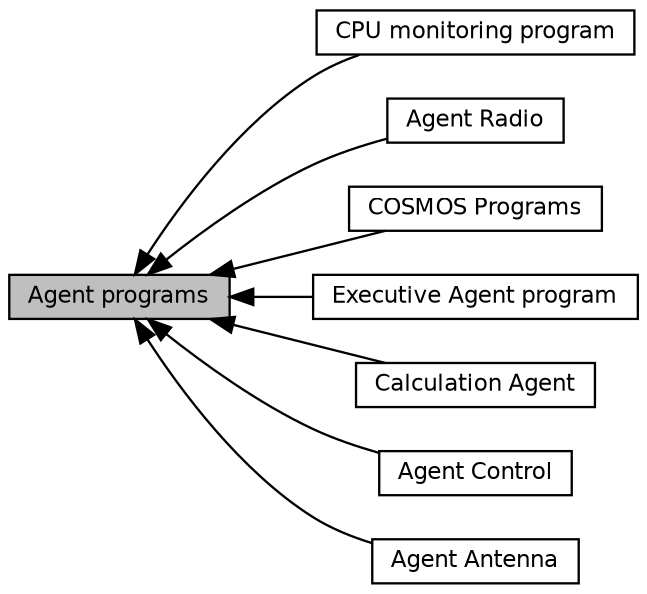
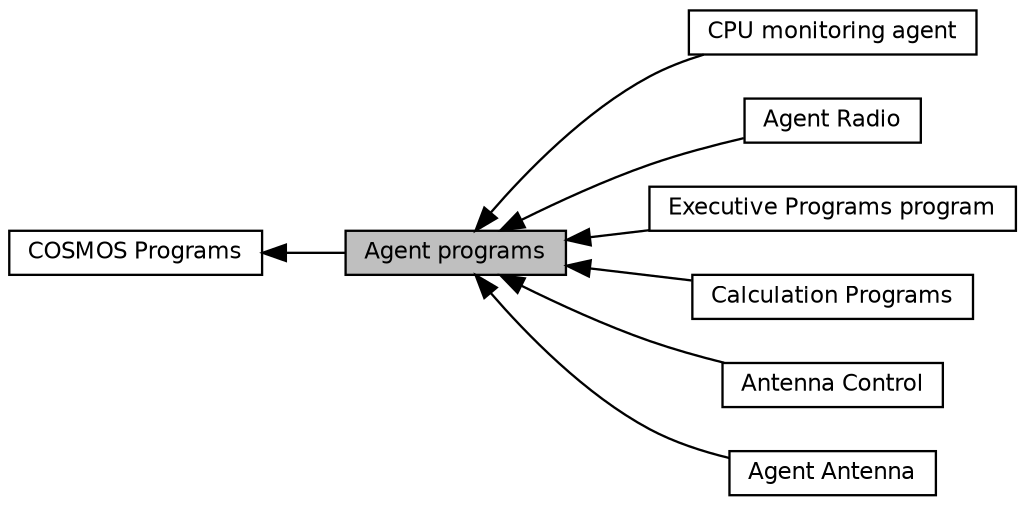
(475, 32) -> (833, 32)
(309, 250) -> (315, 253)
(475, 297) -> (833, 209)
(475, 385) -> (833, 297)
(475, 473) -> (833, 385)
